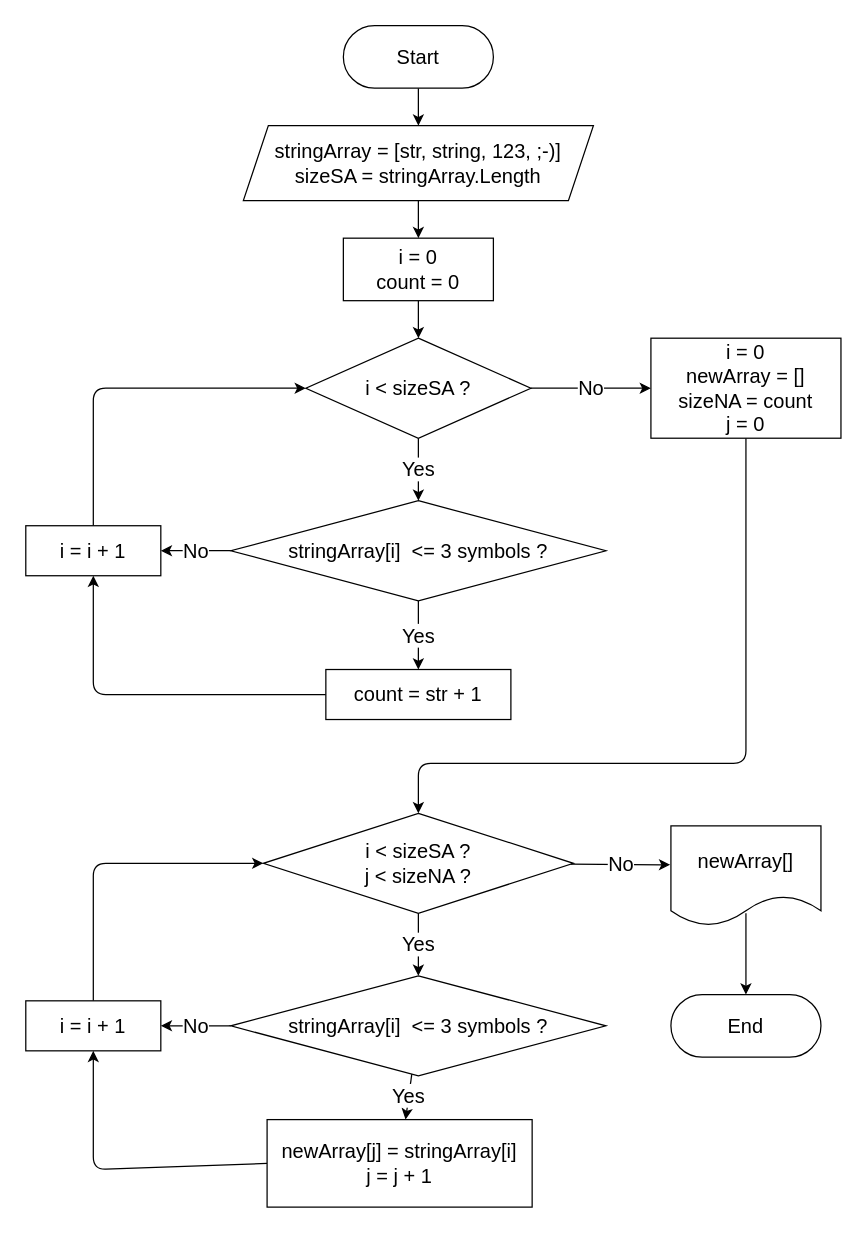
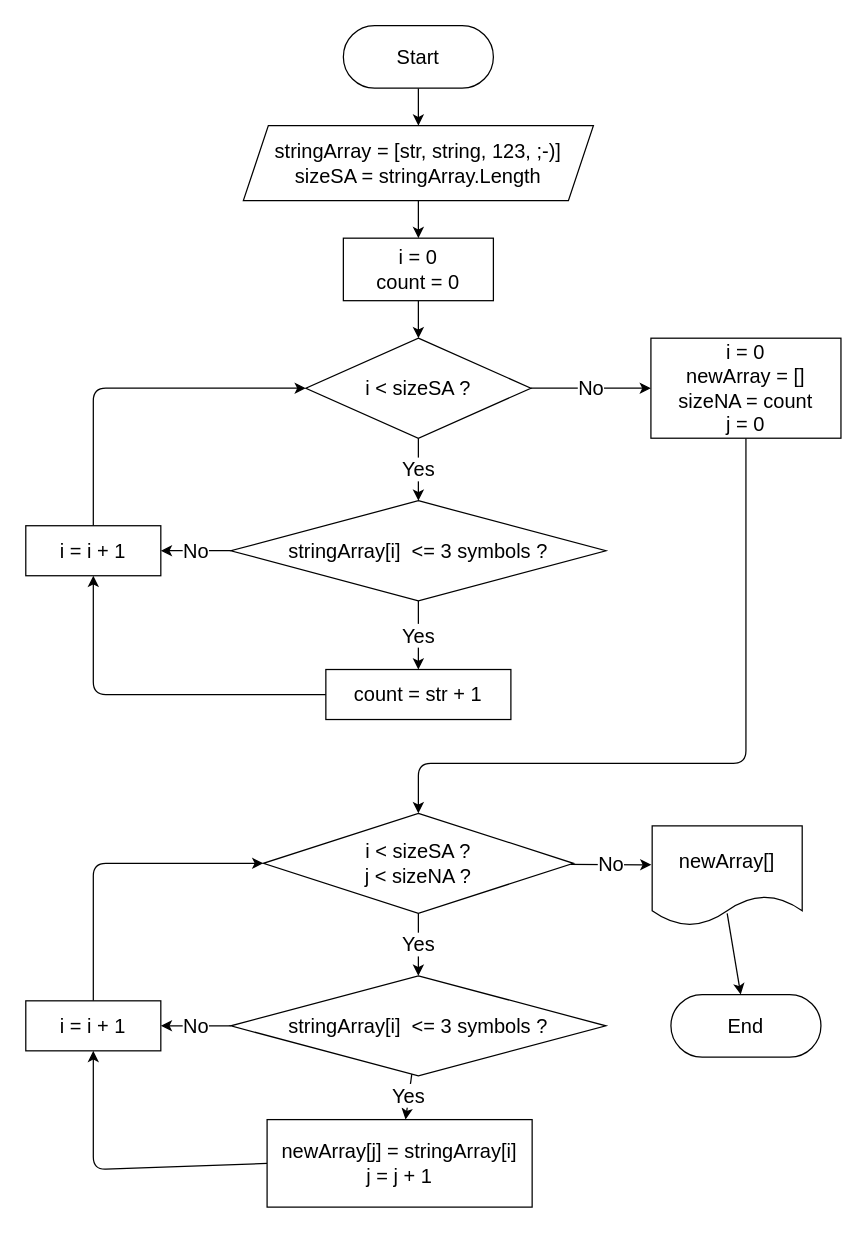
(746, 876) -> (727, 876)
